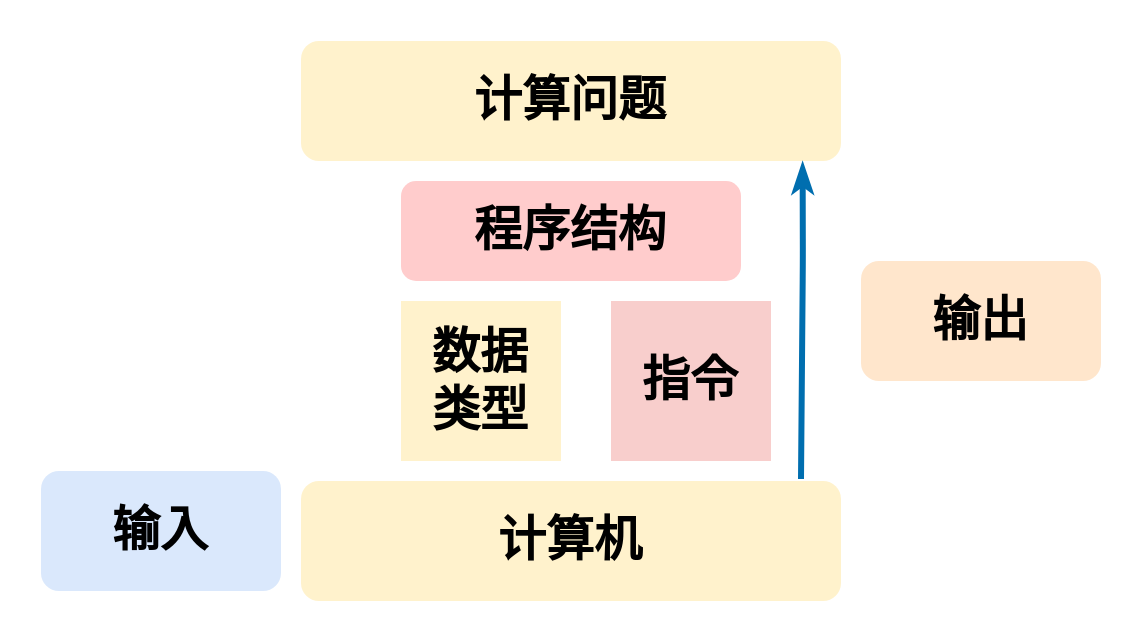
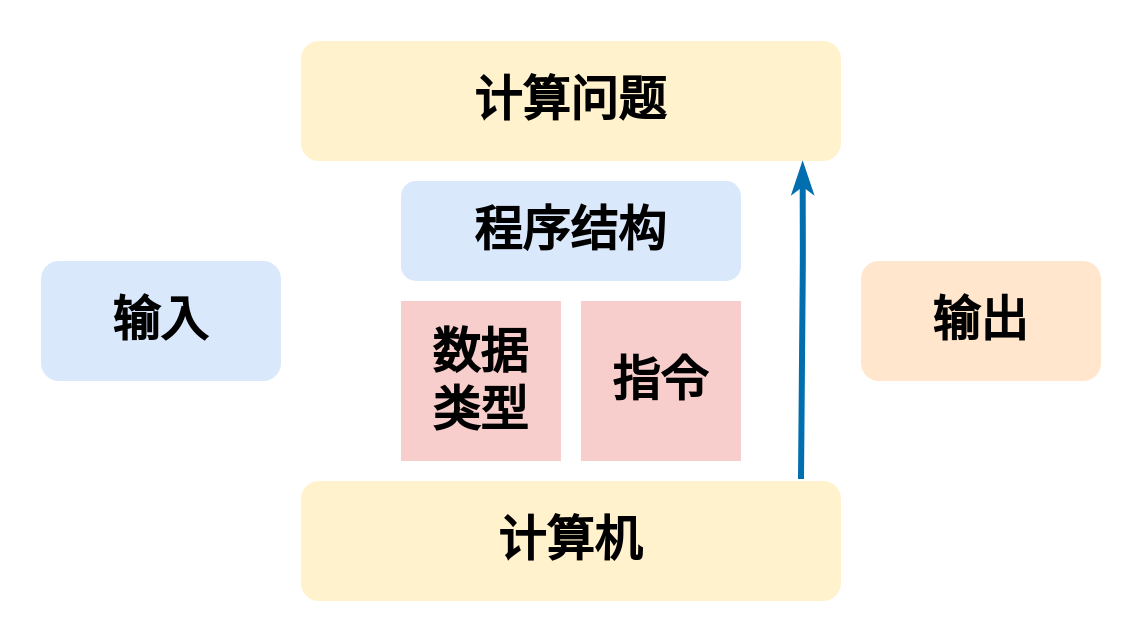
(571, 231) -> (571, 231)
(481, 381) -> (481, 381)
(691, 381) -> (661, 381)
(161, 531) -> (161, 321)
